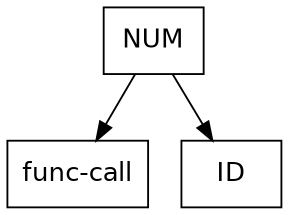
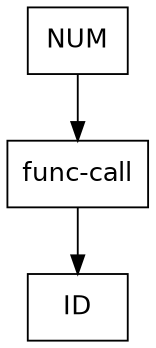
(188, 100) -> (78, 232)
